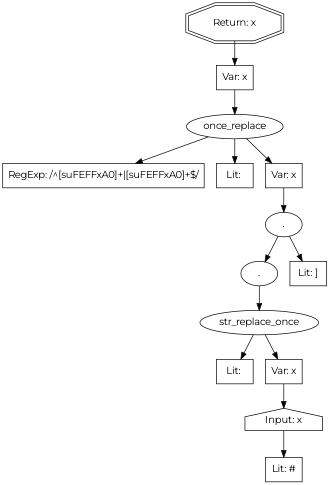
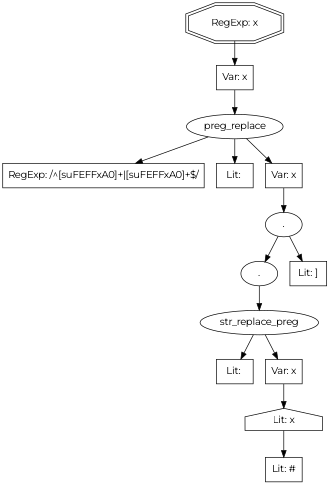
(235, 23) -> (235, 23)
(235, 127) -> (235, 127)
(259, 323) -> (259, 323)
(284, 421) -> (284, 421)
